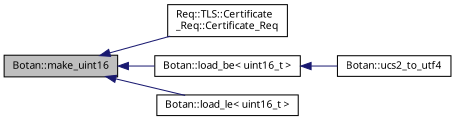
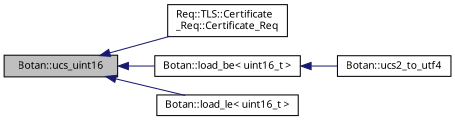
(61, 66) -> (61, 66)
